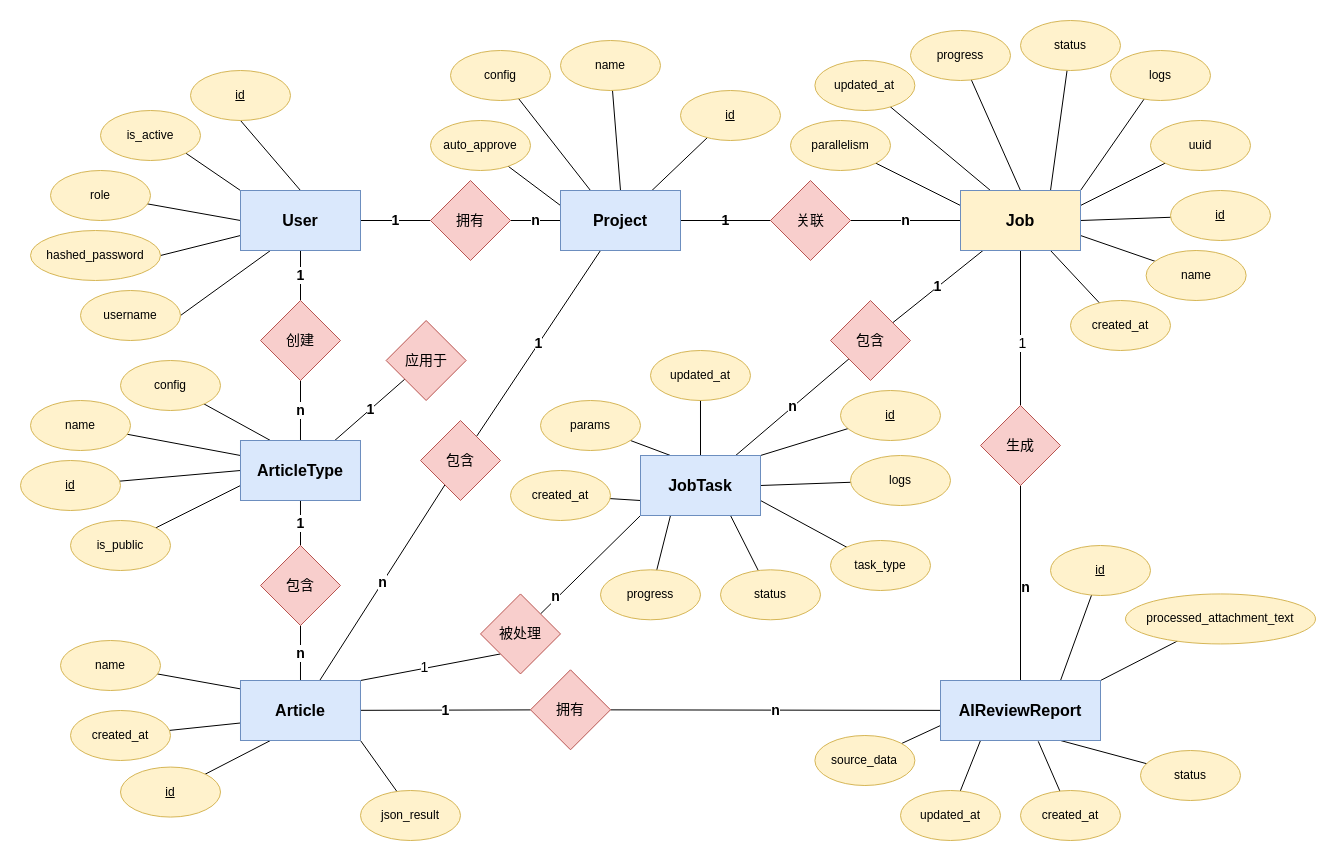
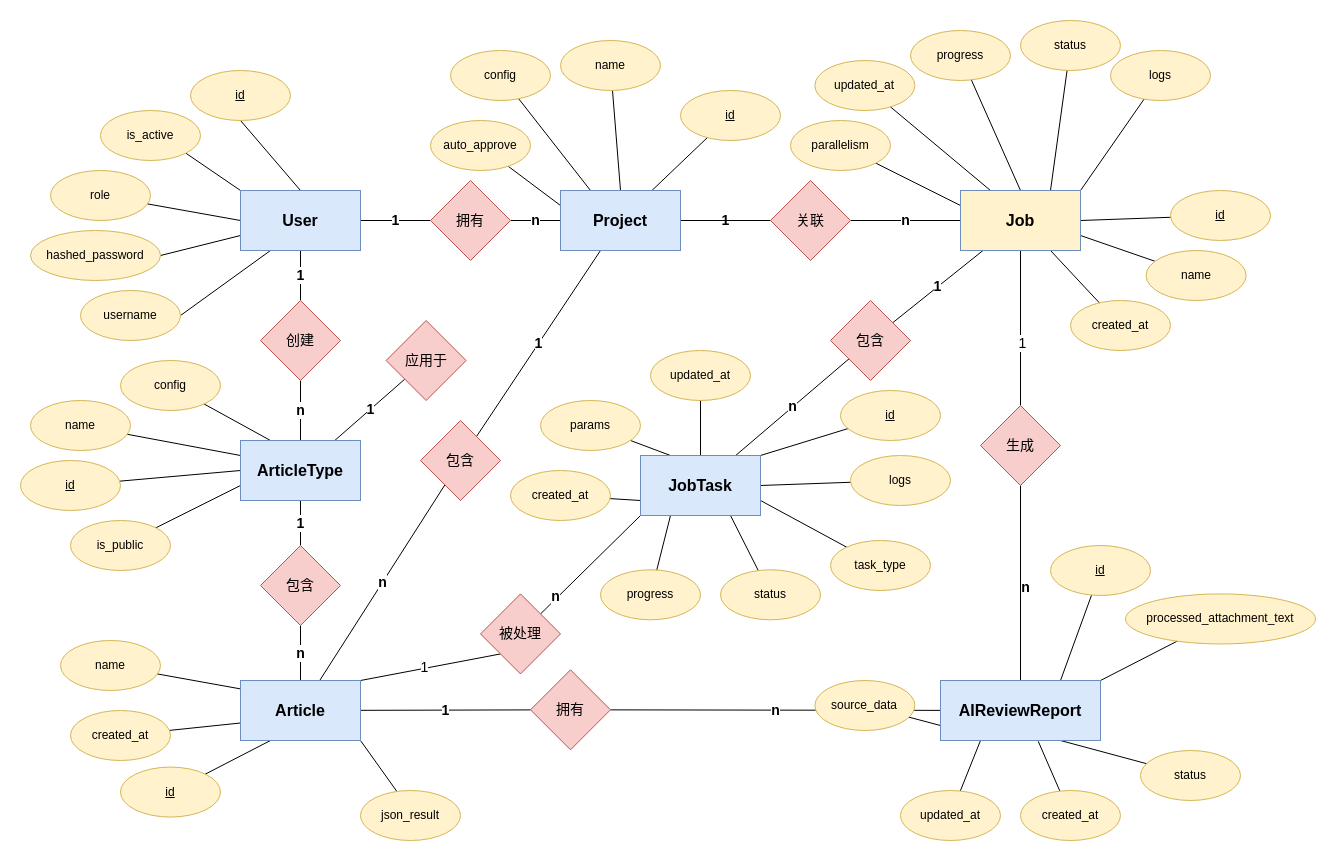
(1201, 146) -> none
(1124, 184) -> none
(865, 761) -> (865, 706)
